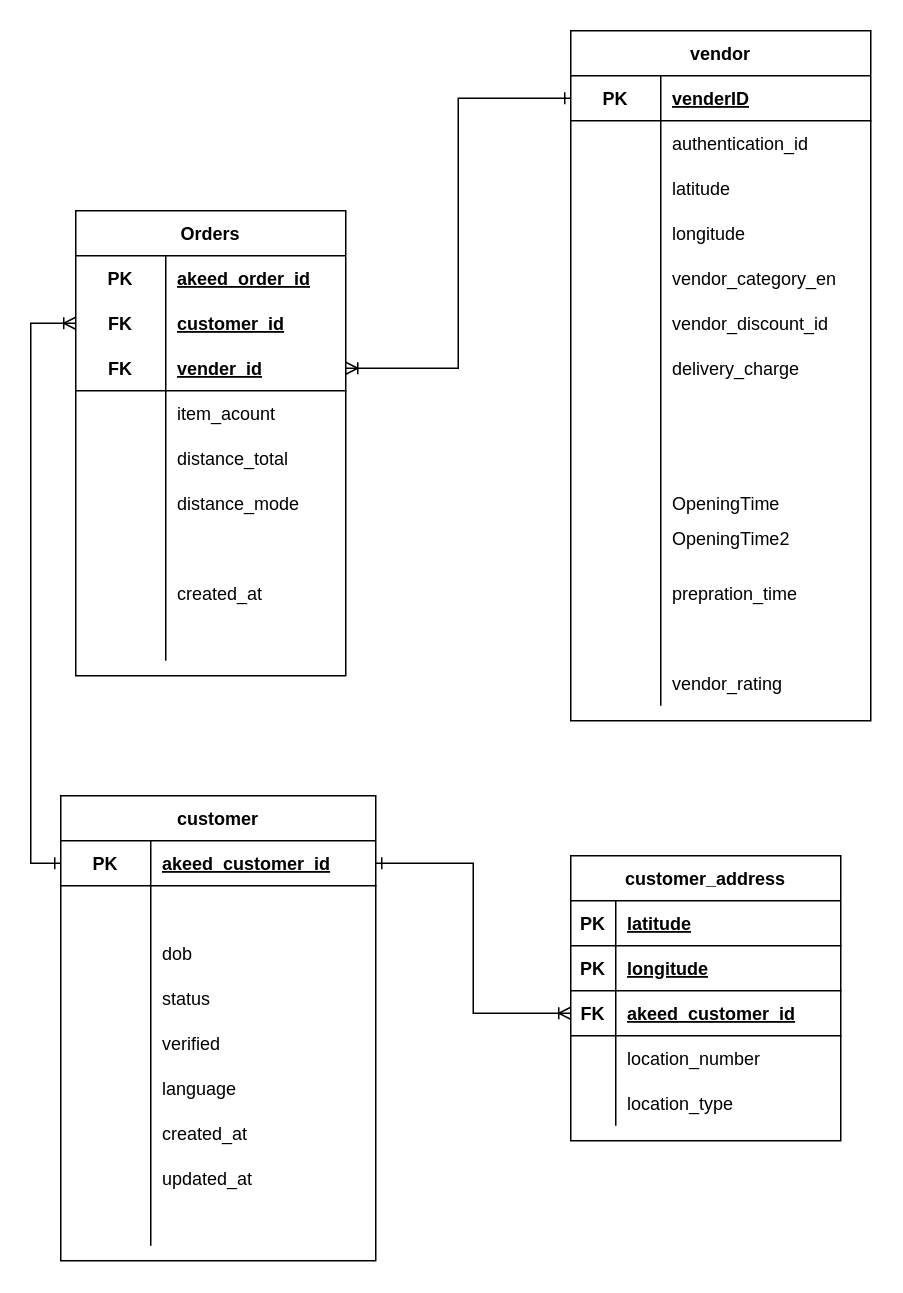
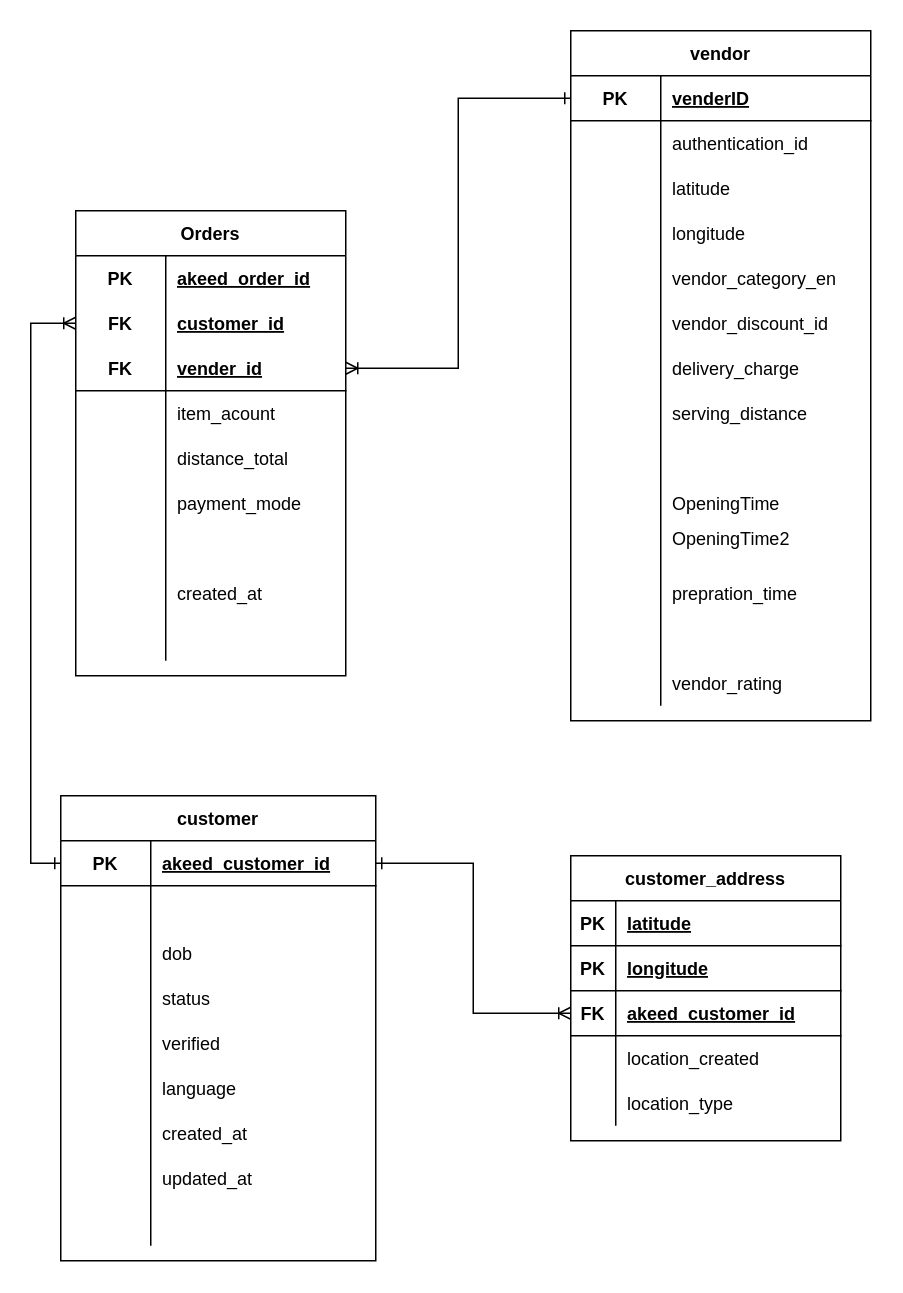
none -> (766, 413)
(240, 504) -> (237, 504)
(698, 1059) -> (703, 1059)
